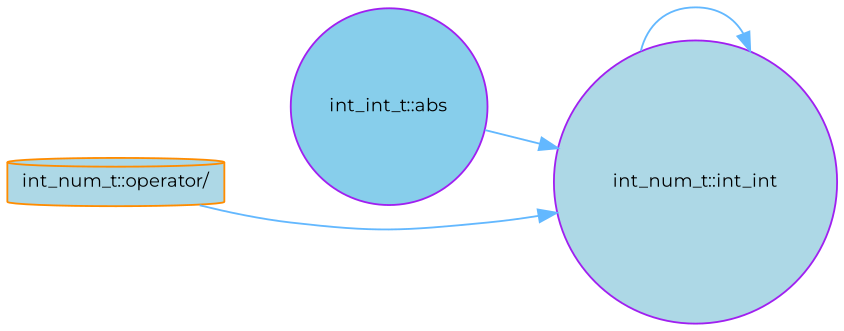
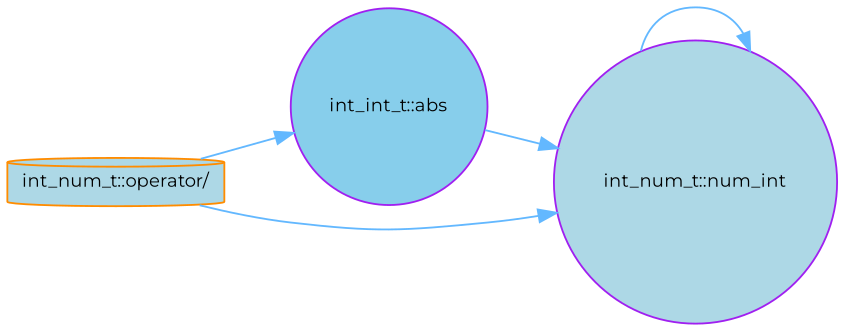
none -> (238, 148)
(696, 182) -> (696, 182)
